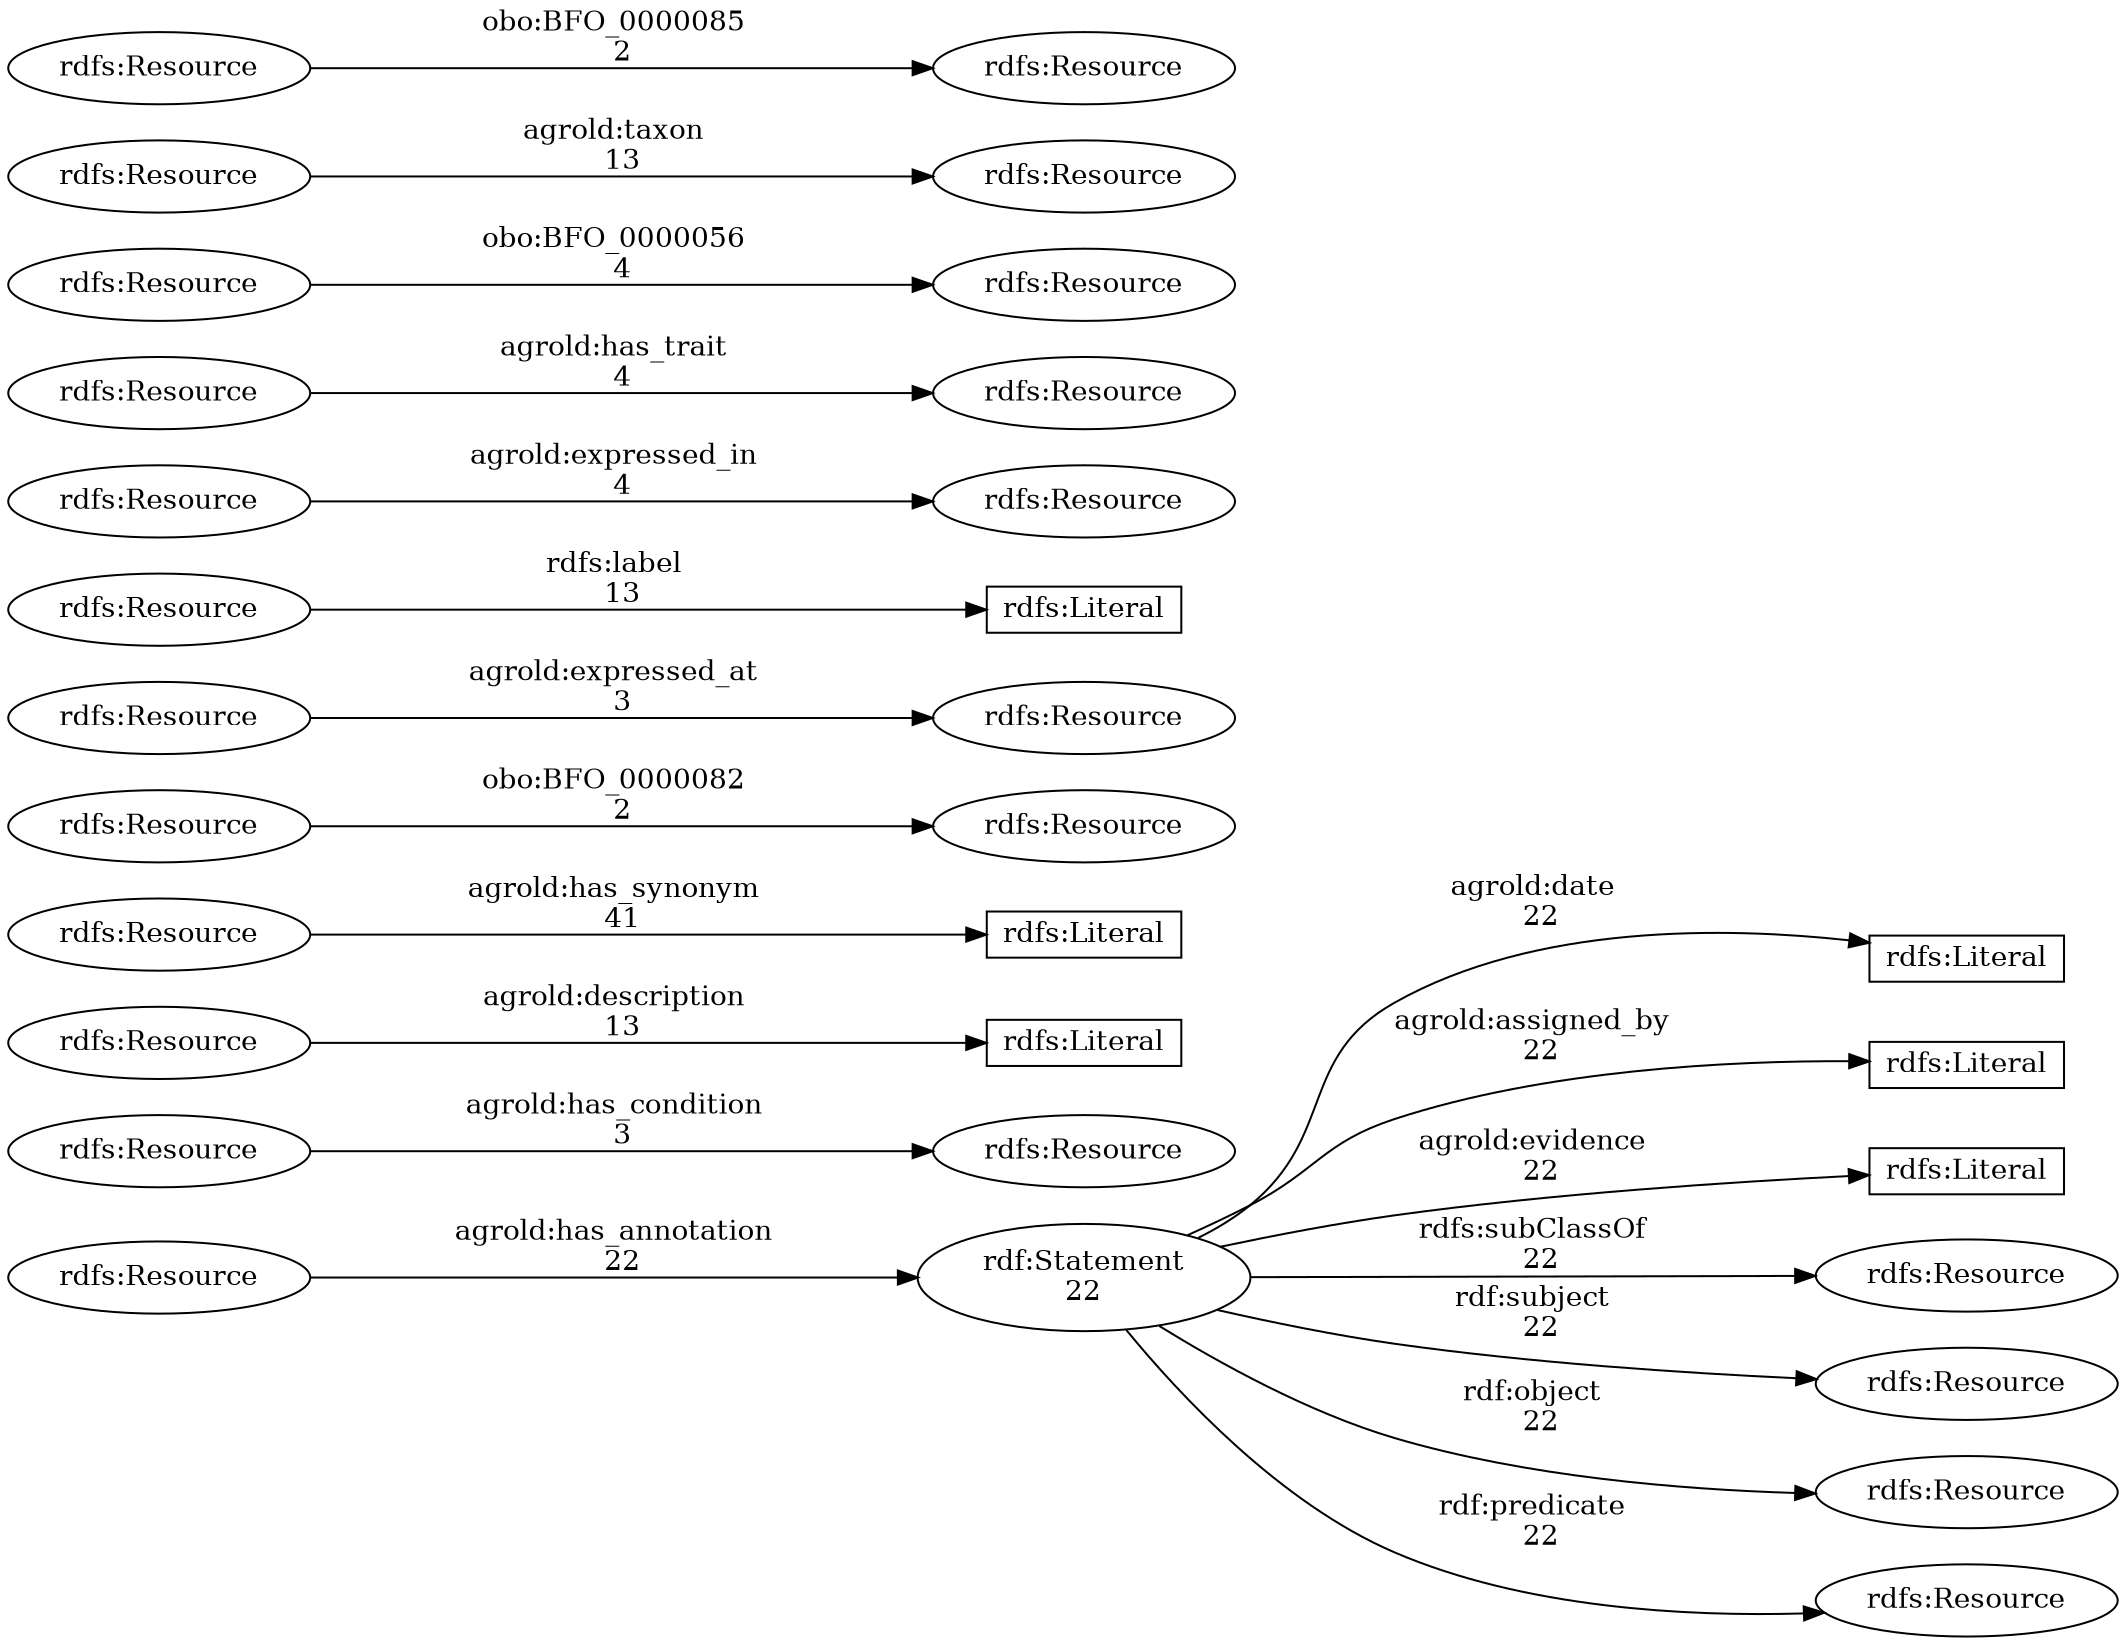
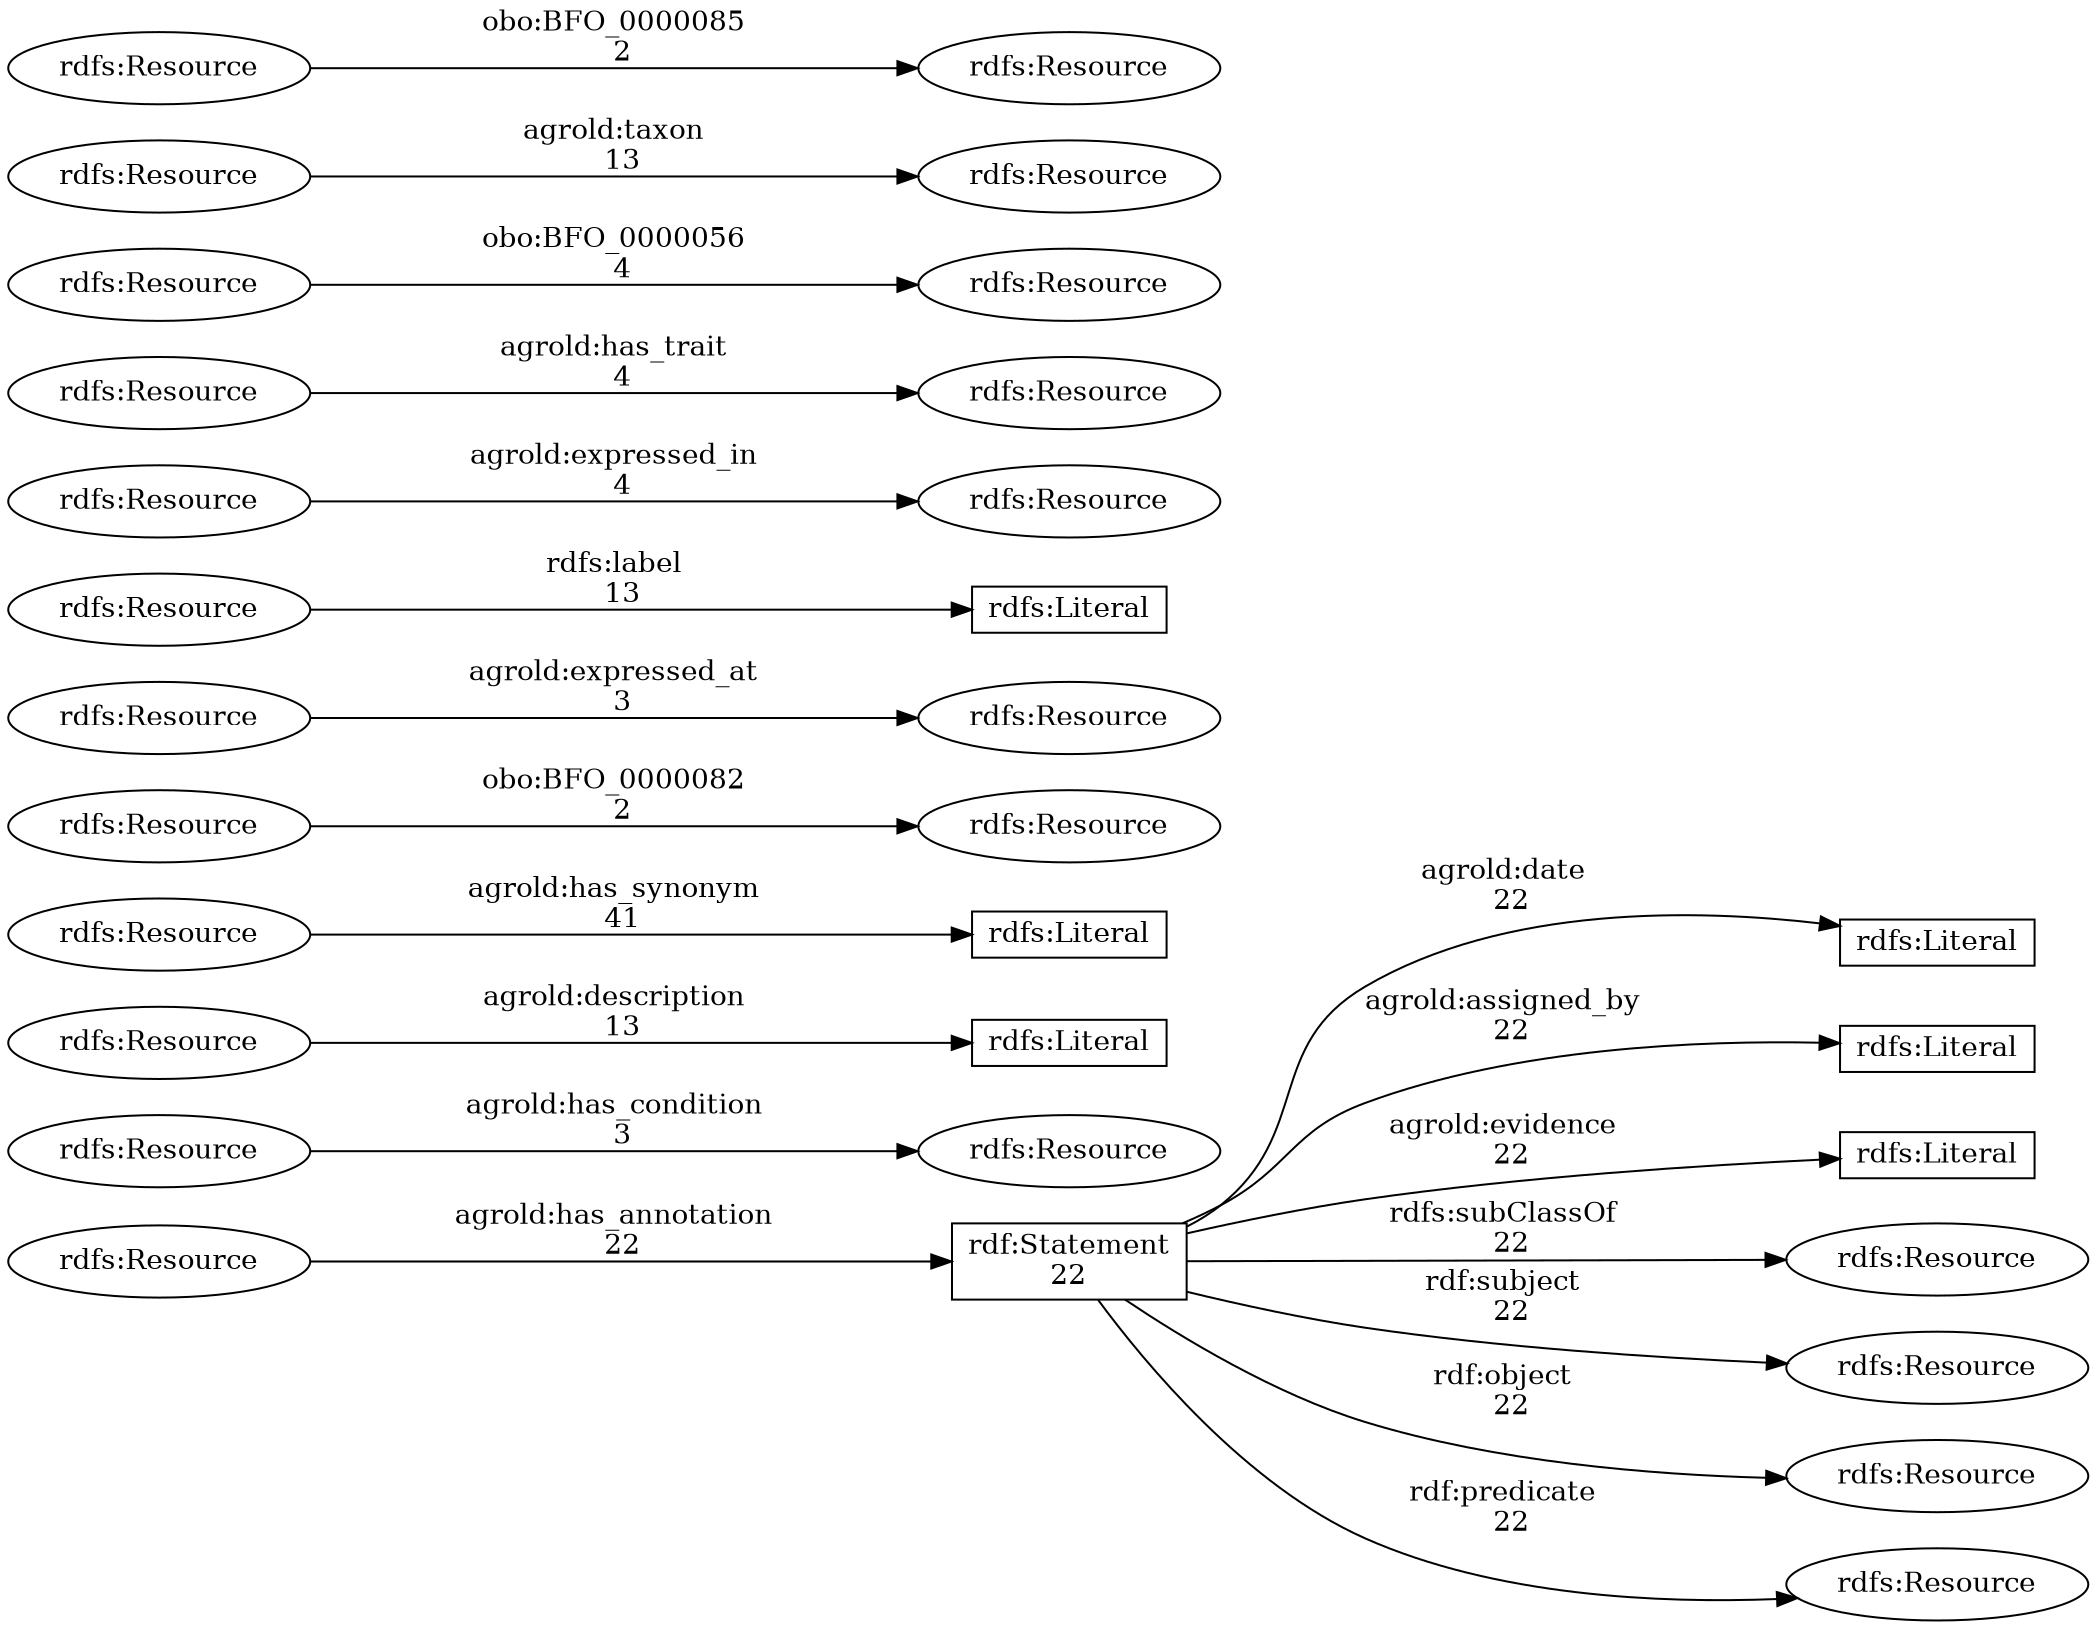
(1084, 1278) -> (1069, 1261)
